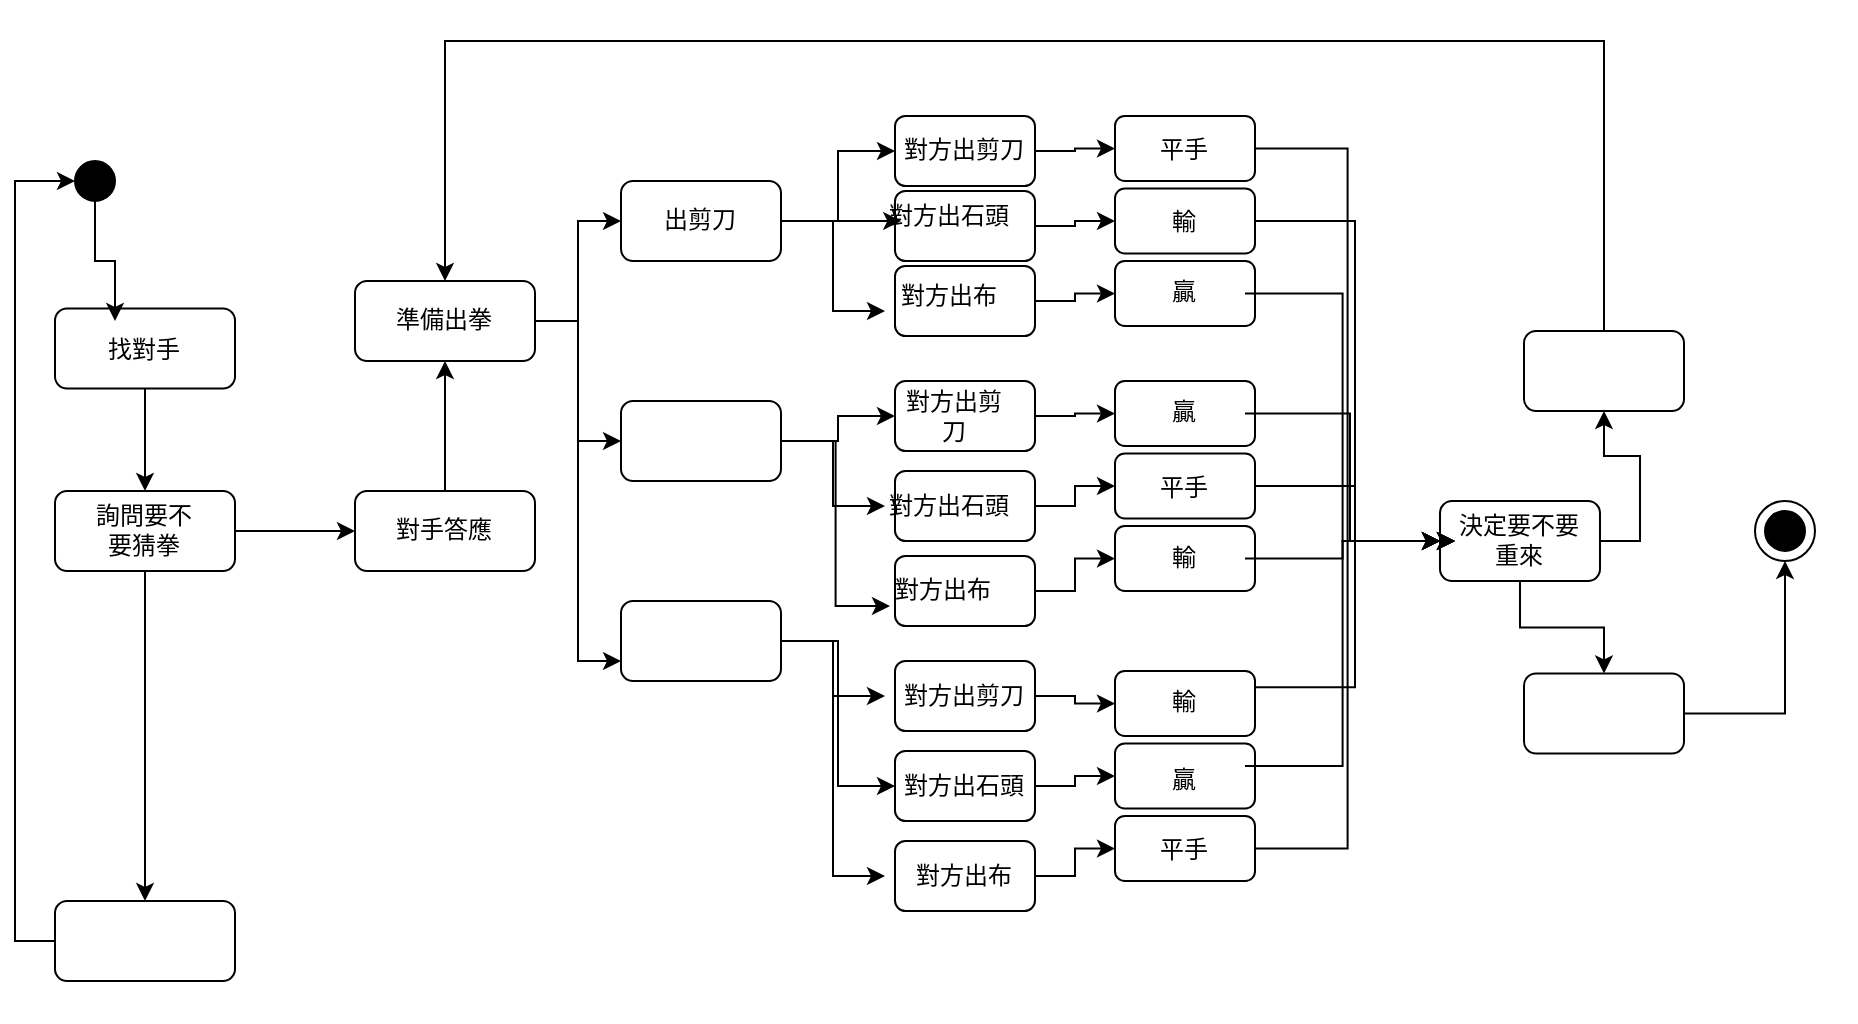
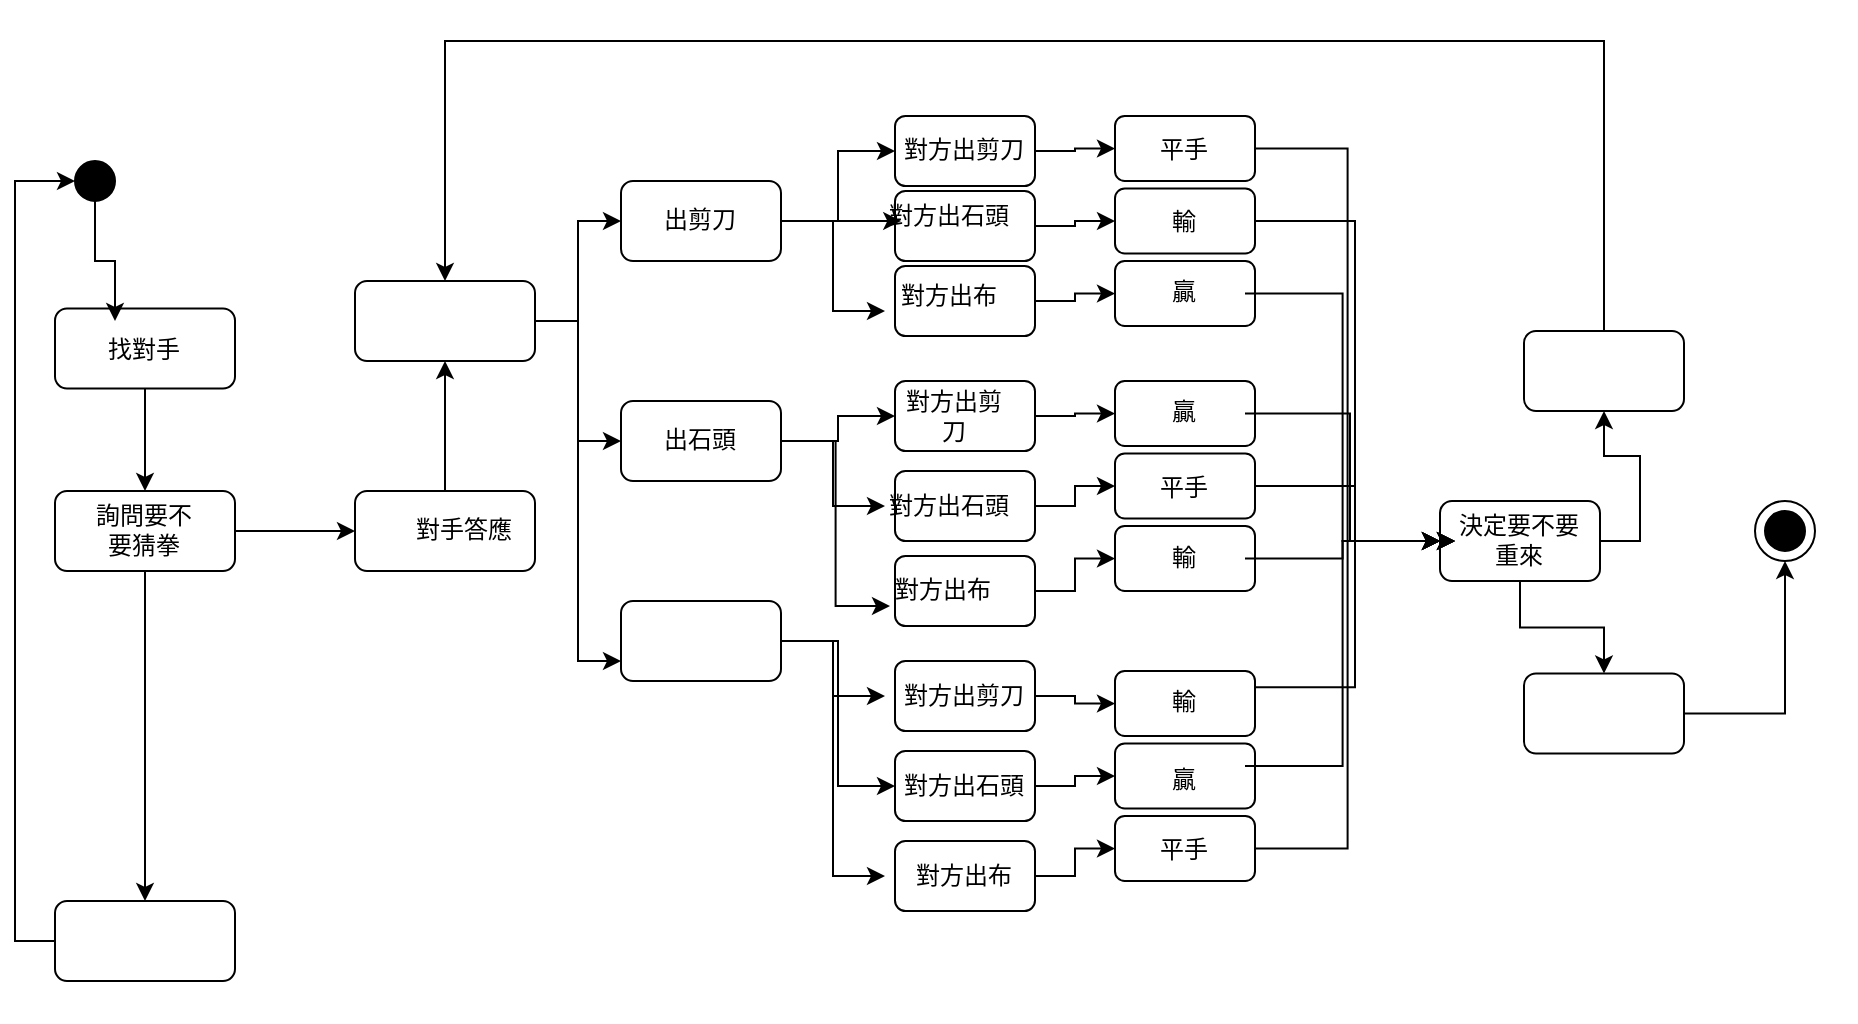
(445, 321) -> none
none -> (701, 441)
(445, 531) -> (465, 531)
